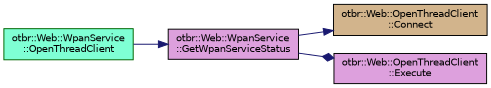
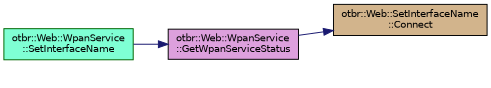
(410, 20) -> (410, 20)
(69, 44) -> (69, 44)
(410, 69) -> none
